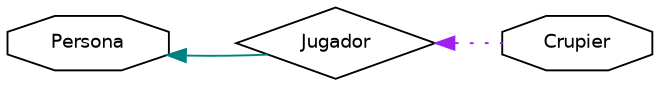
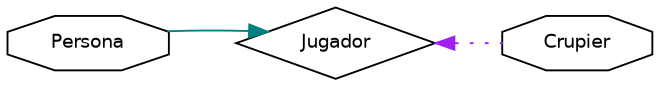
(227, 56) -> (208, 30)
